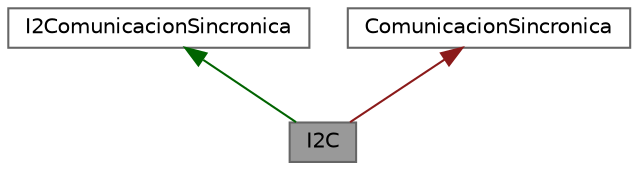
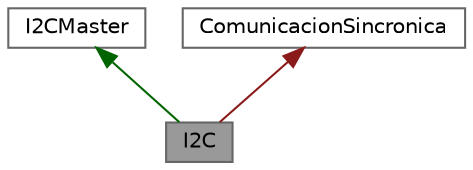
(159, 28) -> (77, 28)
